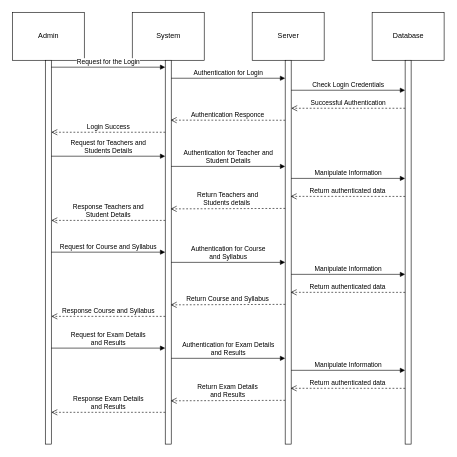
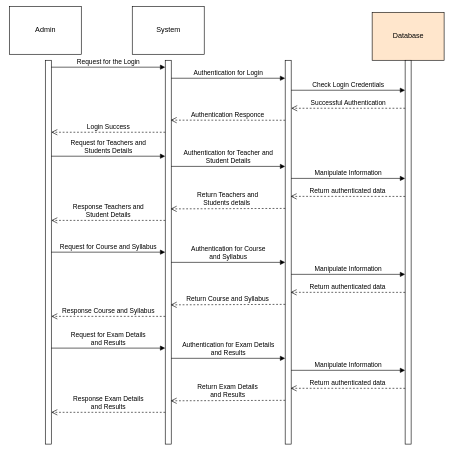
(48, 36) -> (45, 30)
(168, 36) -> (168, 30)
(288, 36) -> none
(408, 36) -> (408, 36)
